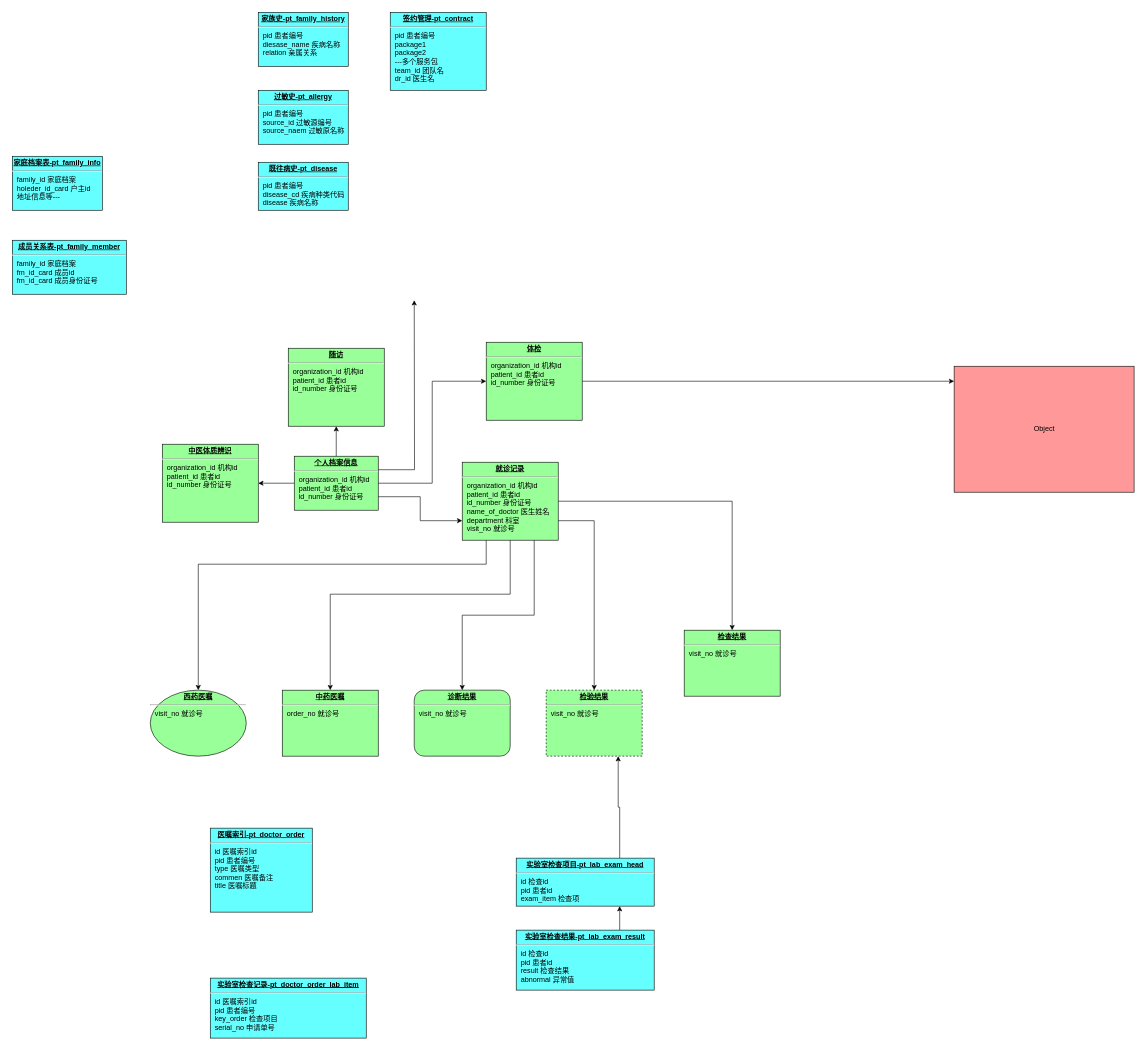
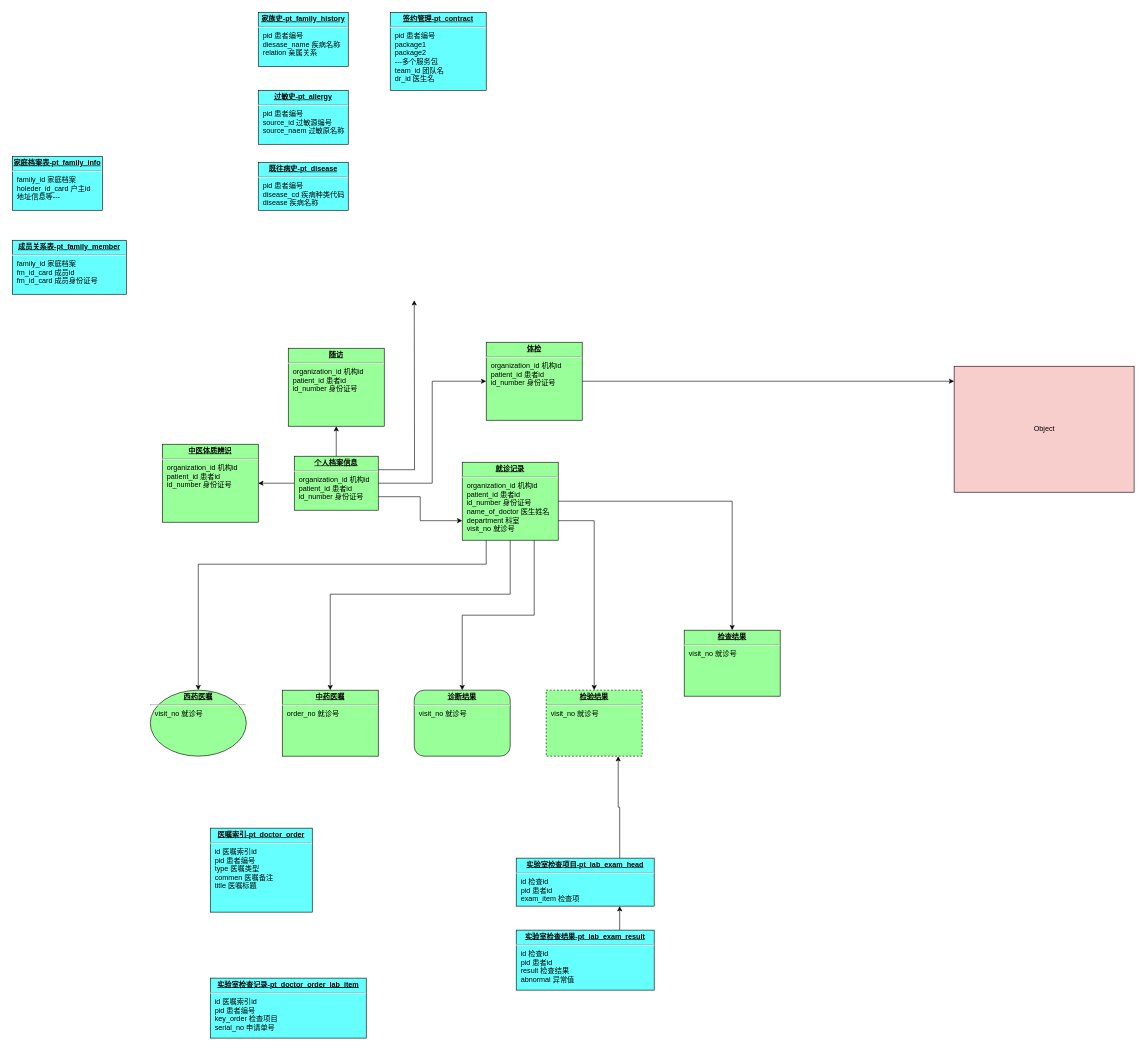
(1044, 429) -> (1044, 429)
